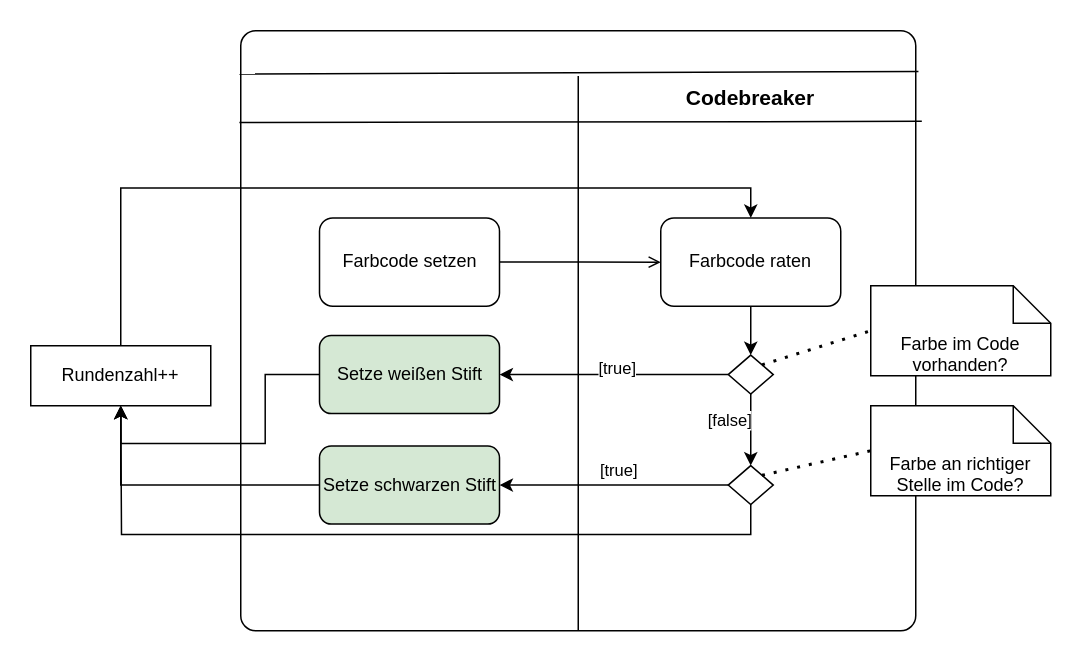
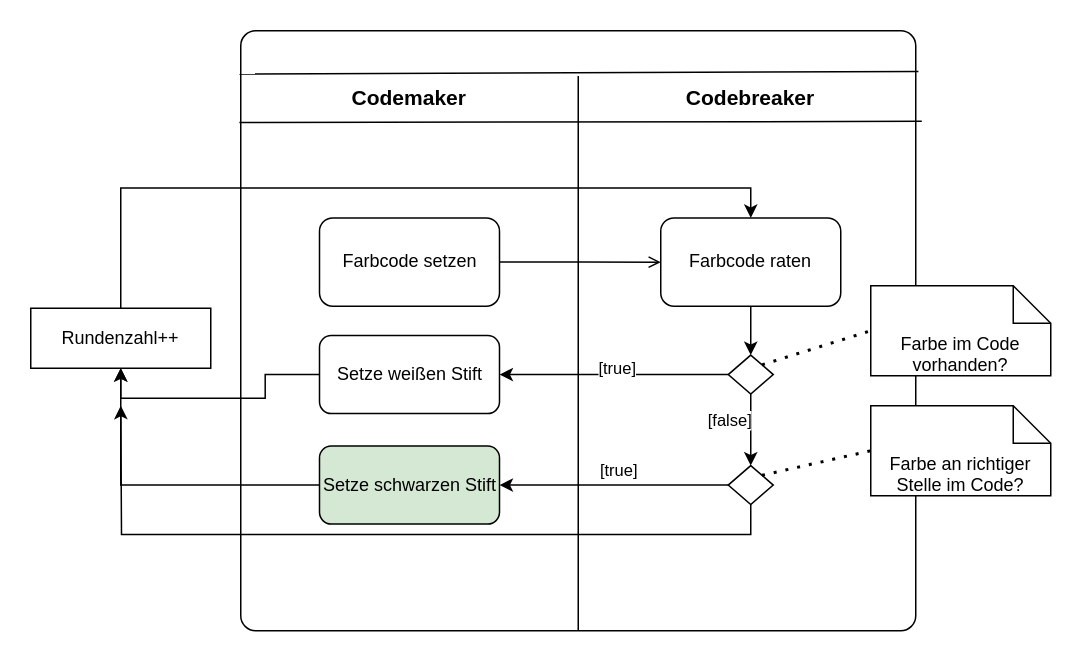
none -> (410, 99)
(410, 375) -> (410, 375)
(121, 376) -> (121, 338)
